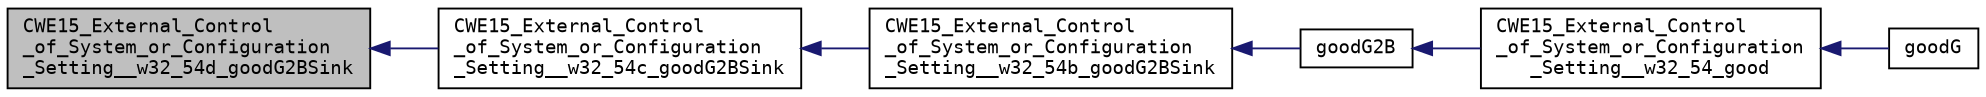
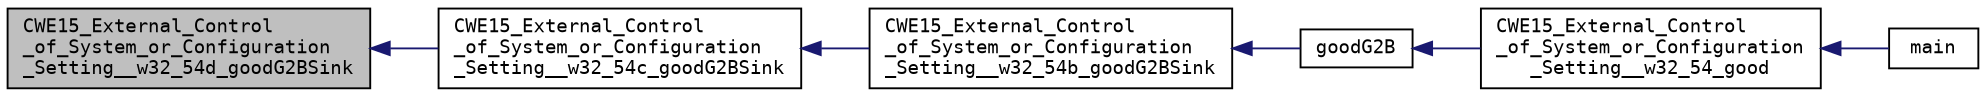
(1934, 48) -> (1934, 48)
